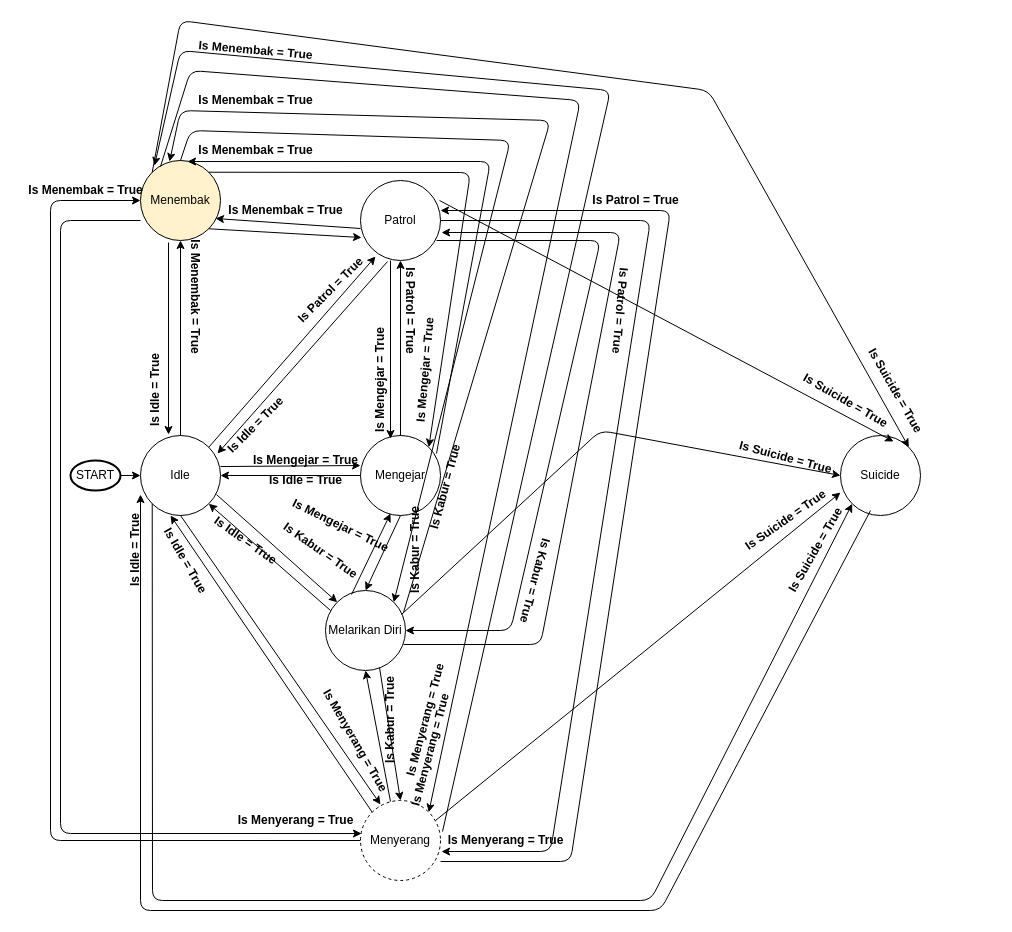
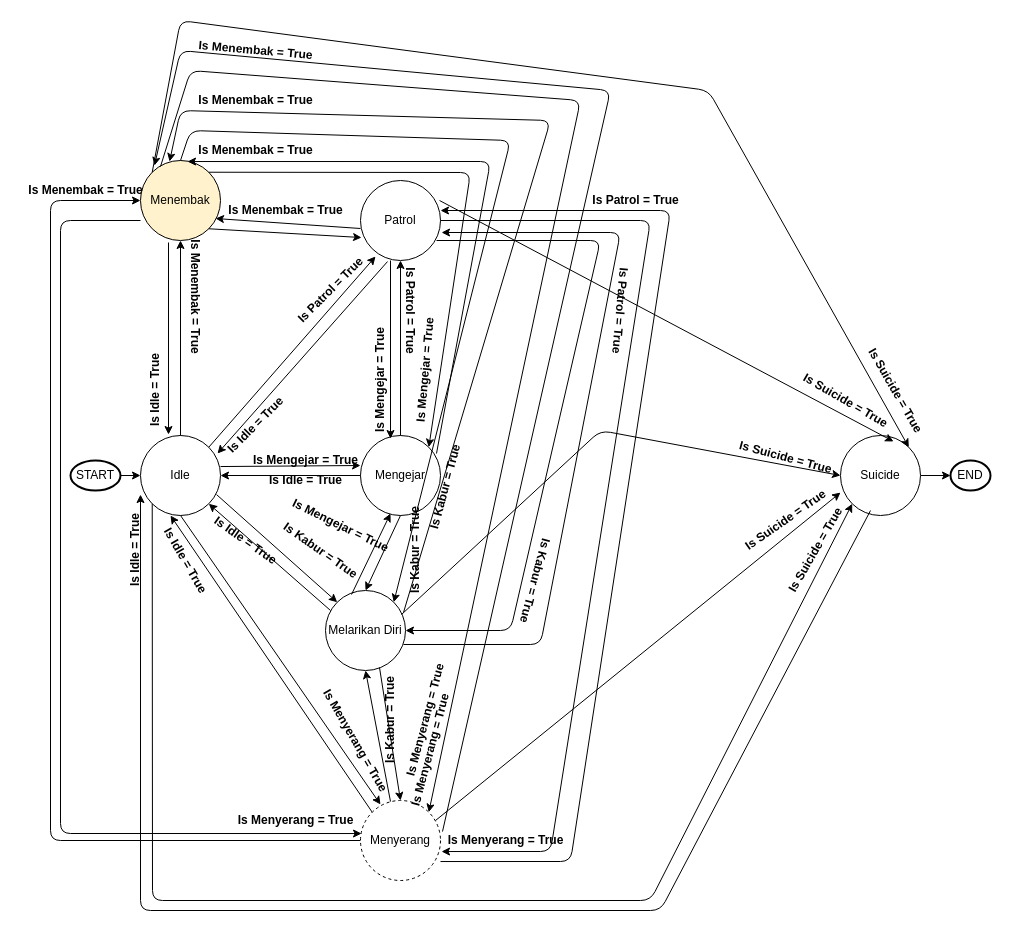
none -> (940, 476)
none -> (971, 476)
